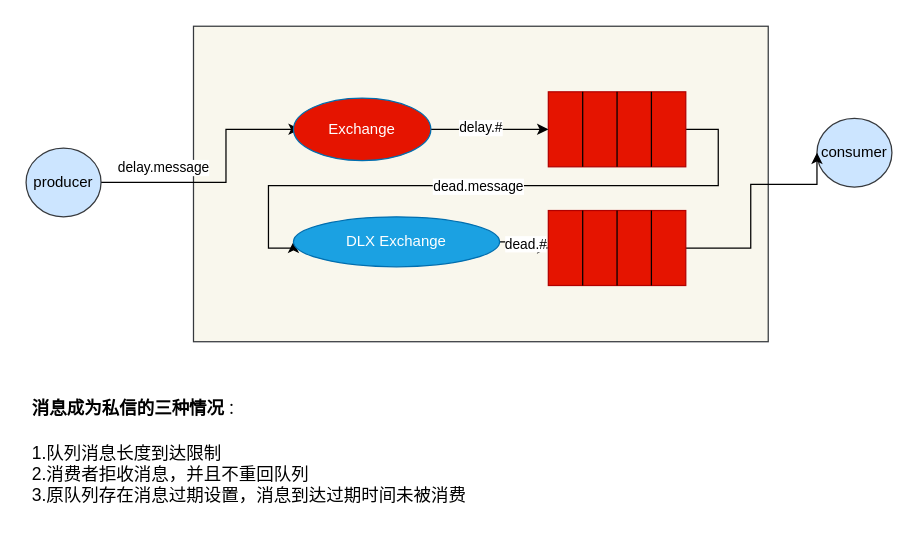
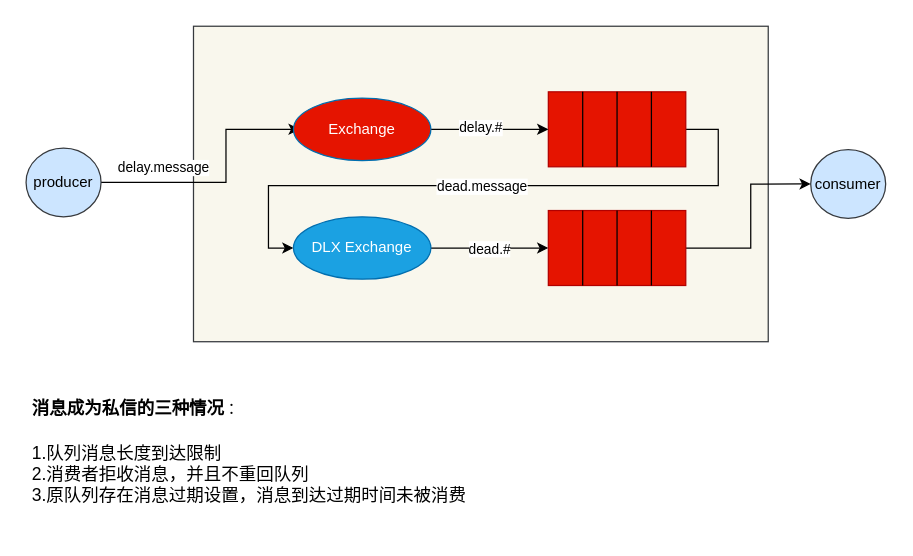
(854, 153) -> (848, 184)
(396, 242) -> (362, 248)
